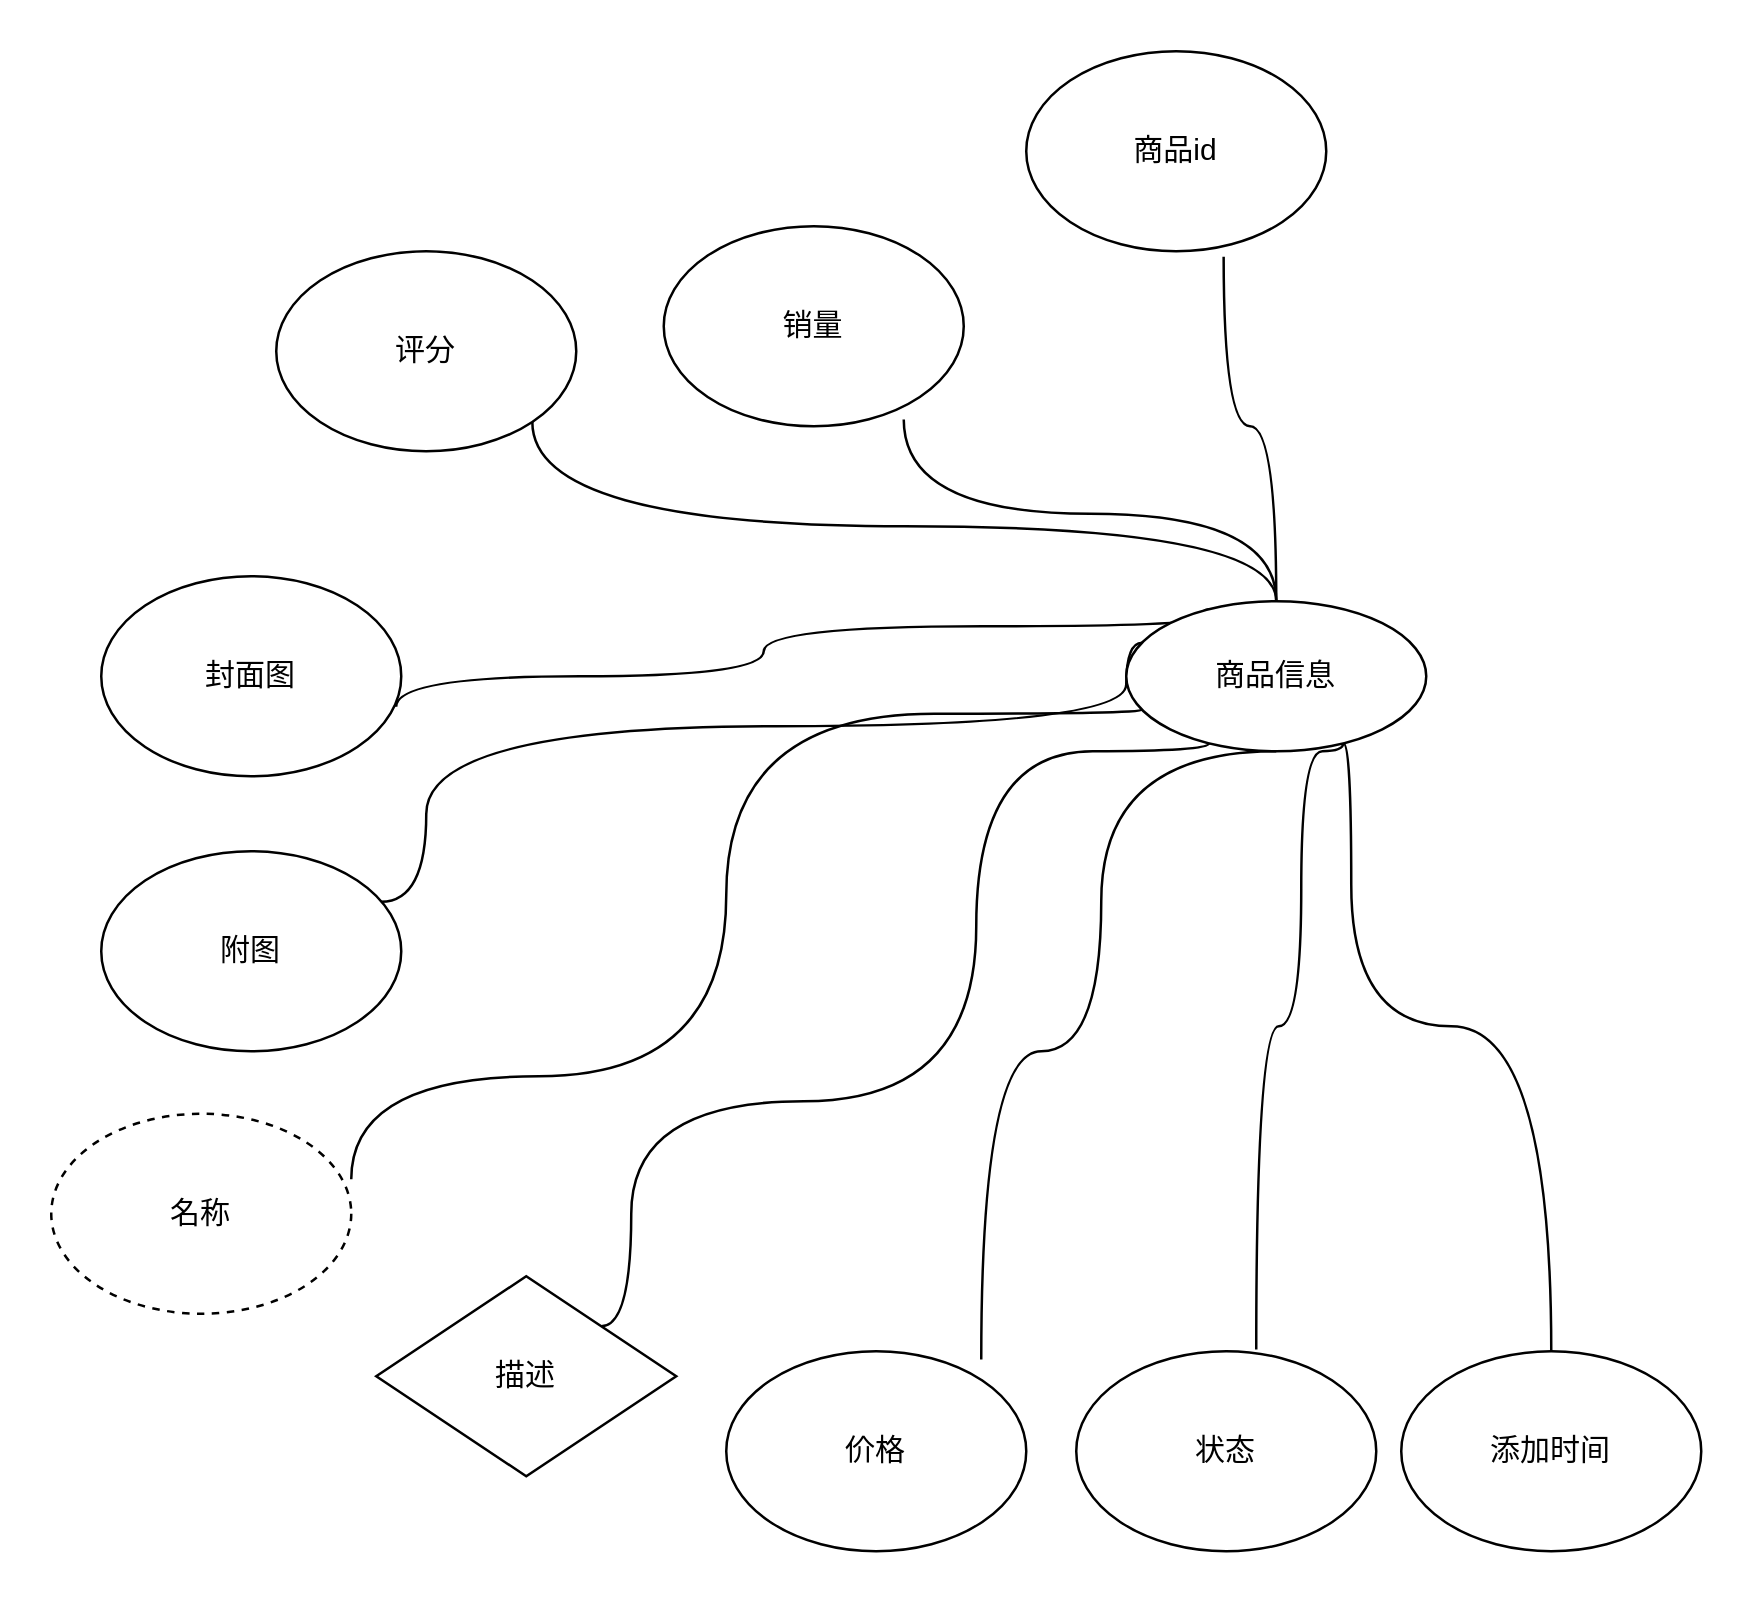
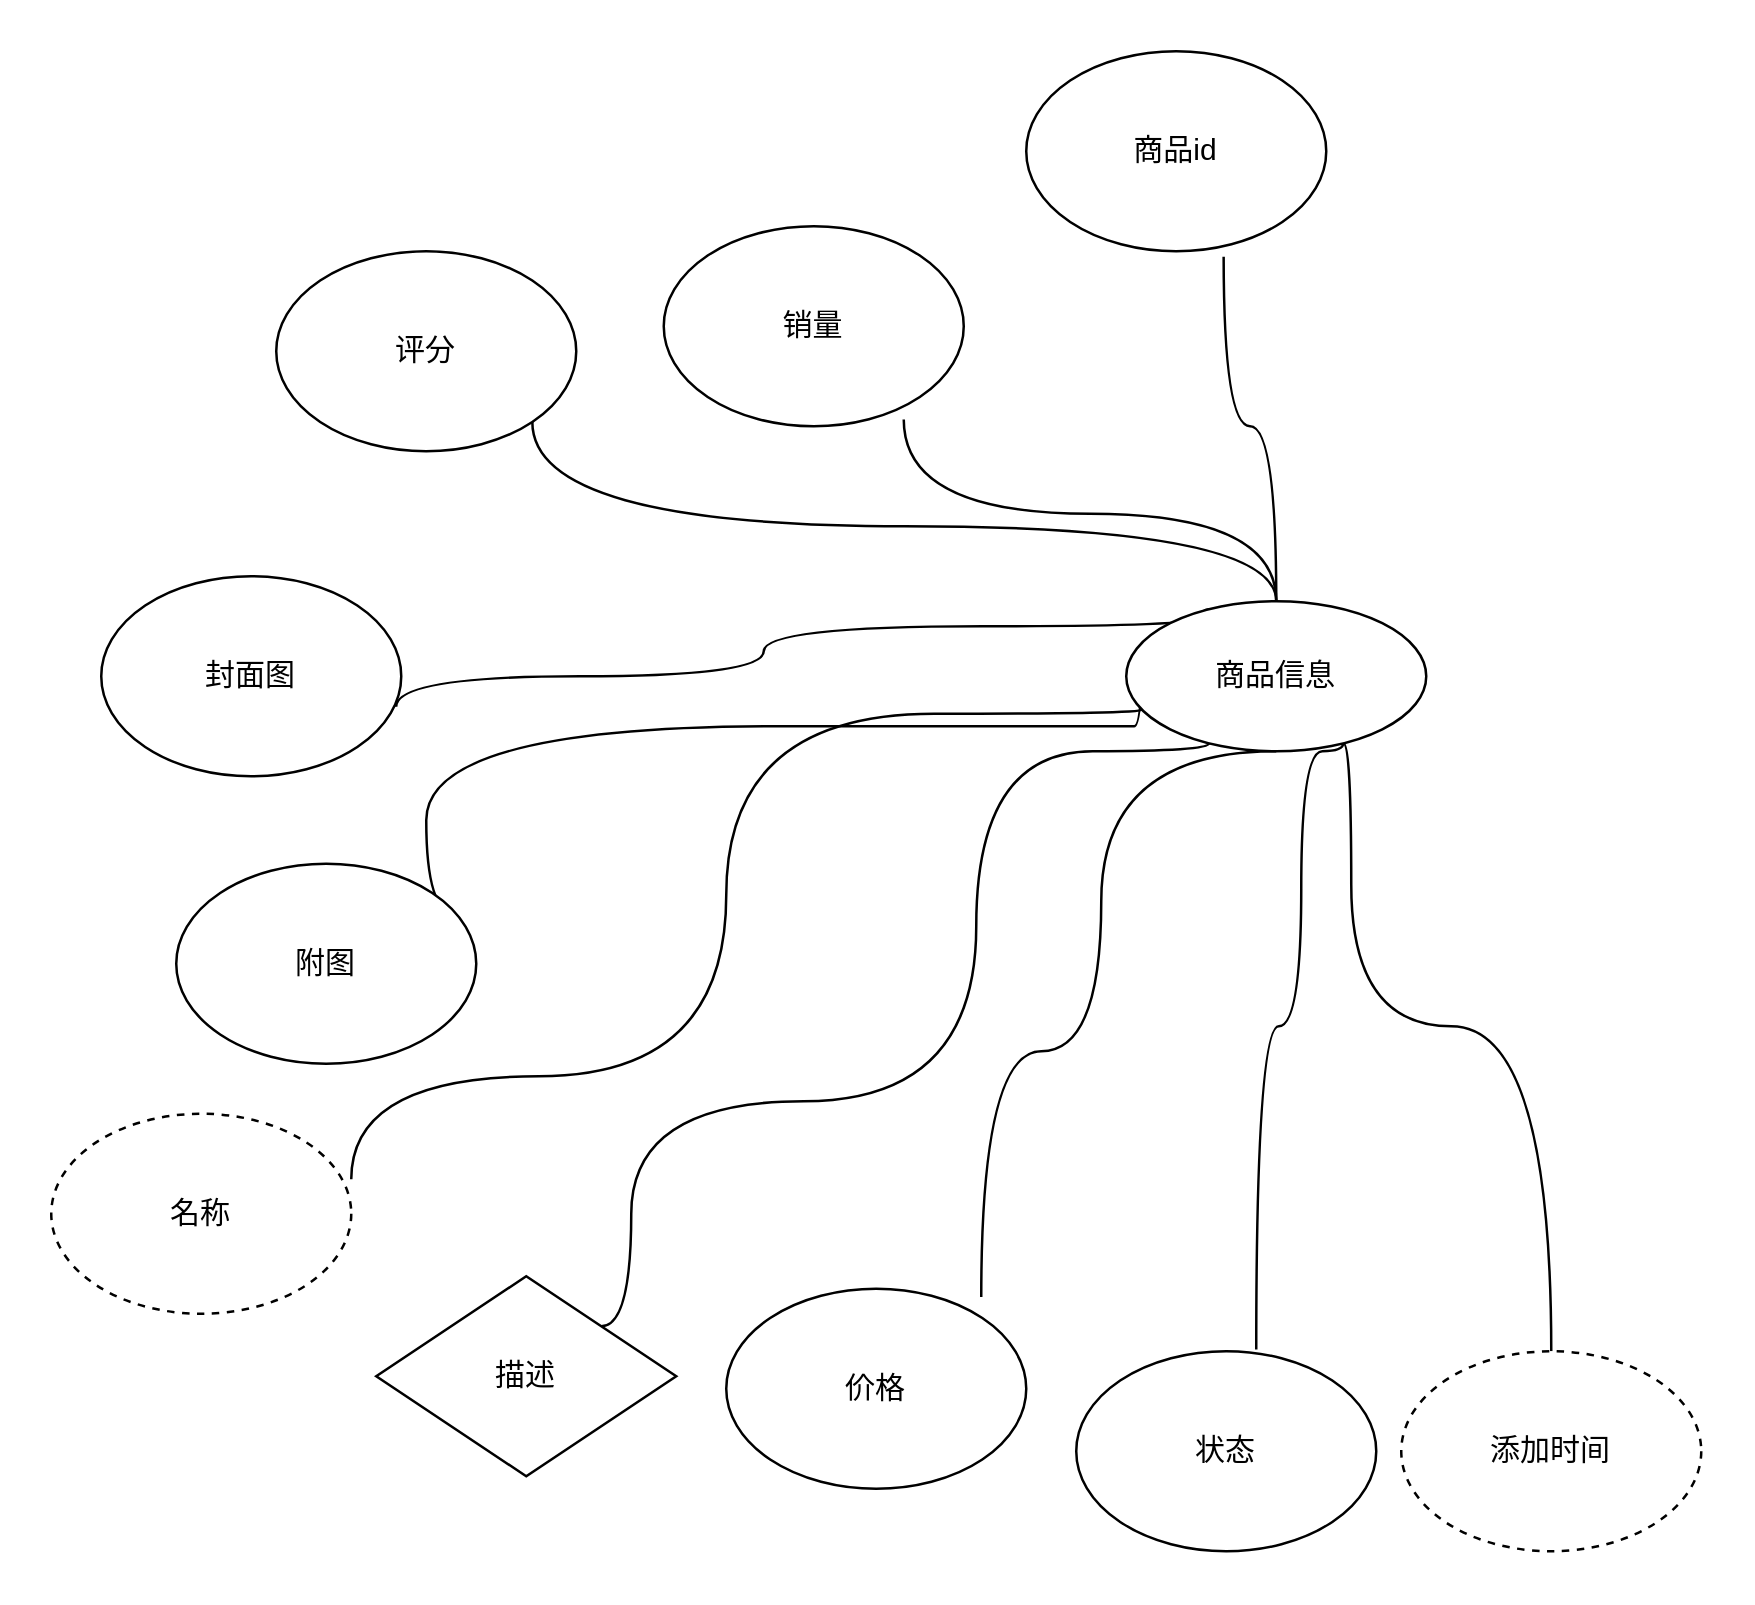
(251, 951) -> (326, 964)
(876, 1451) -> (876, 1389)
(1551, 1451) -> (1551, 1451)
